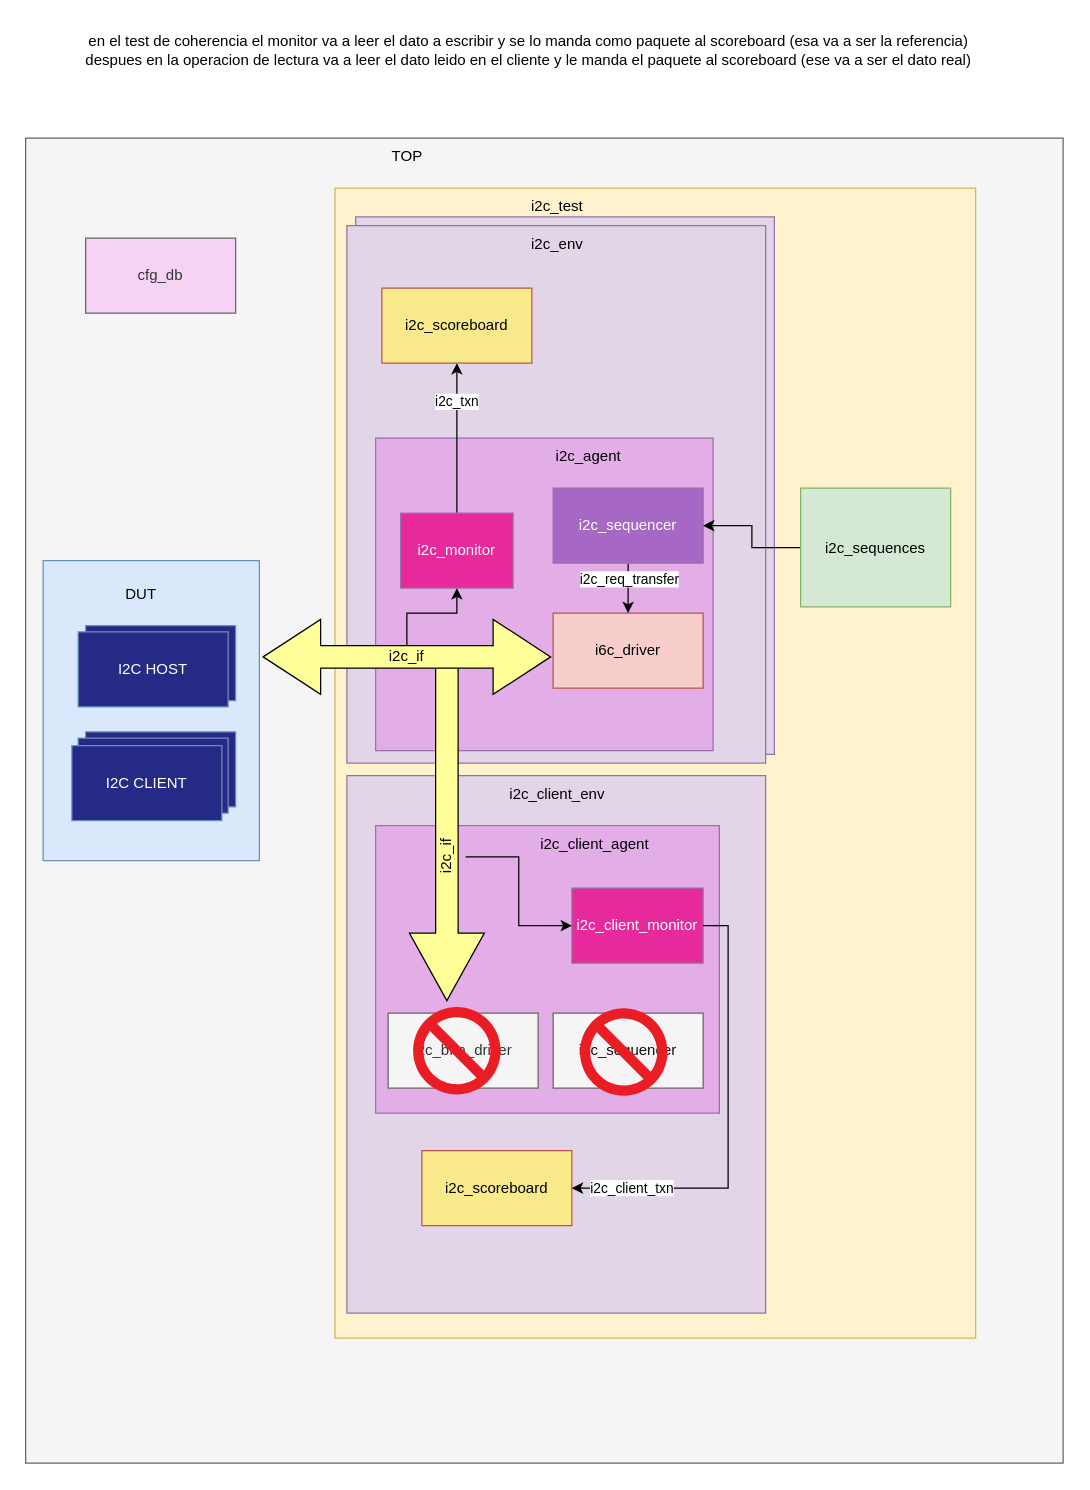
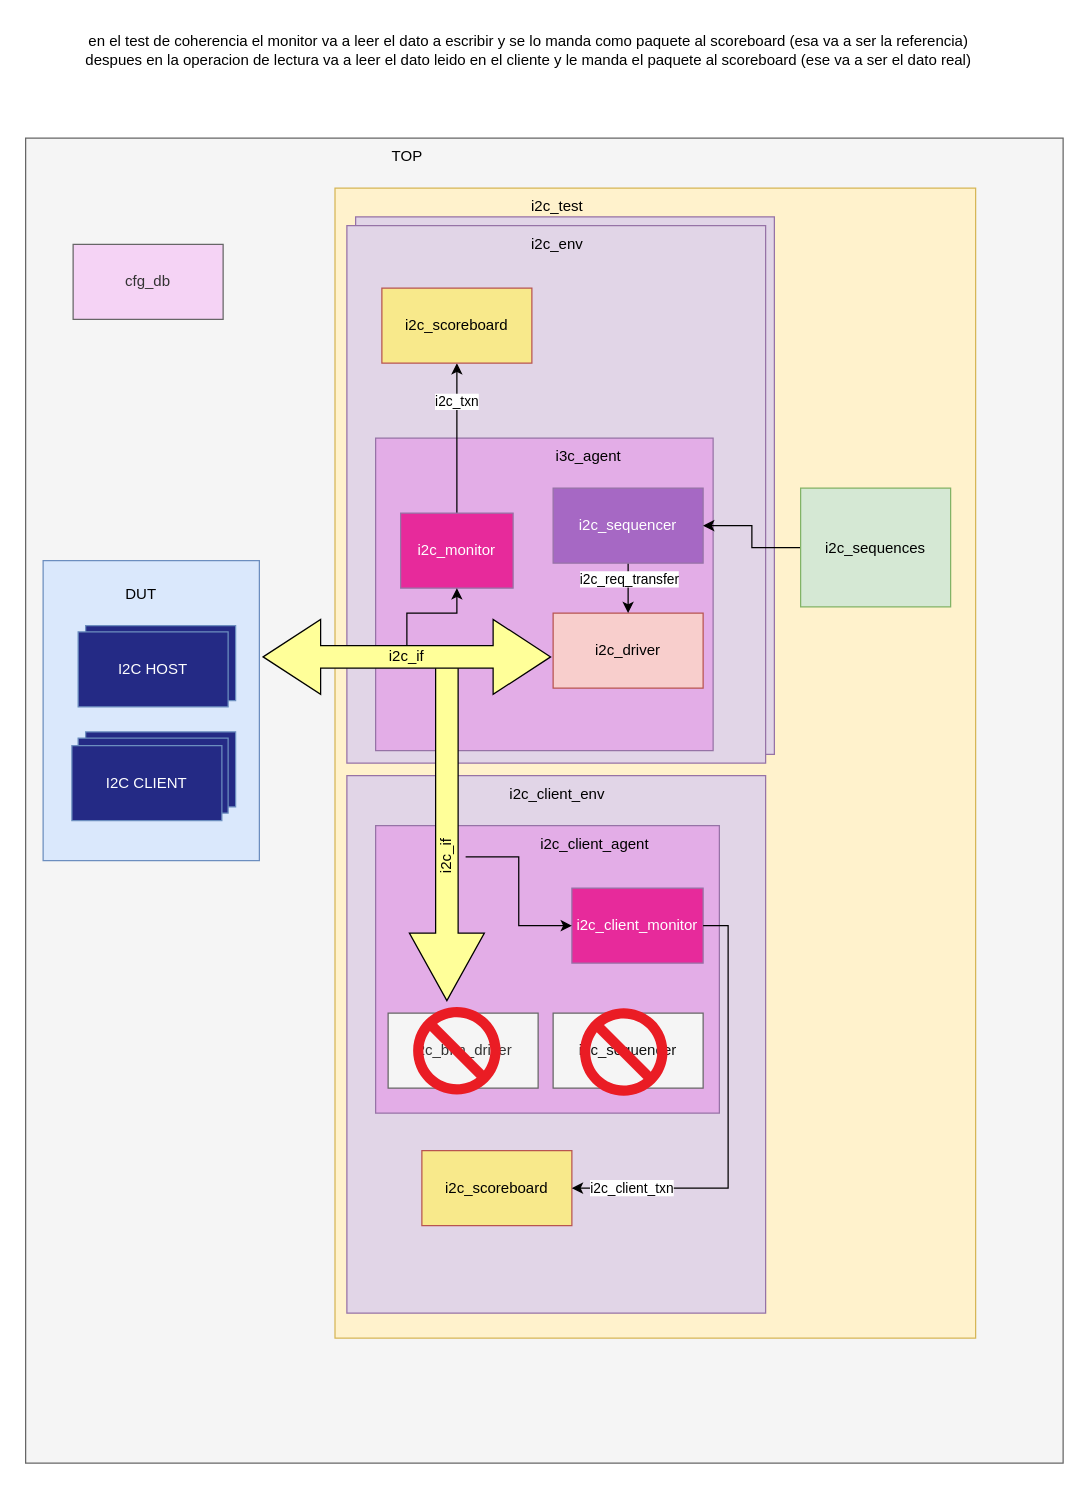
(161, 276) -> (148, 282)
(589, 457) -> (589, 457)
(628, 651) -> (628, 651)
